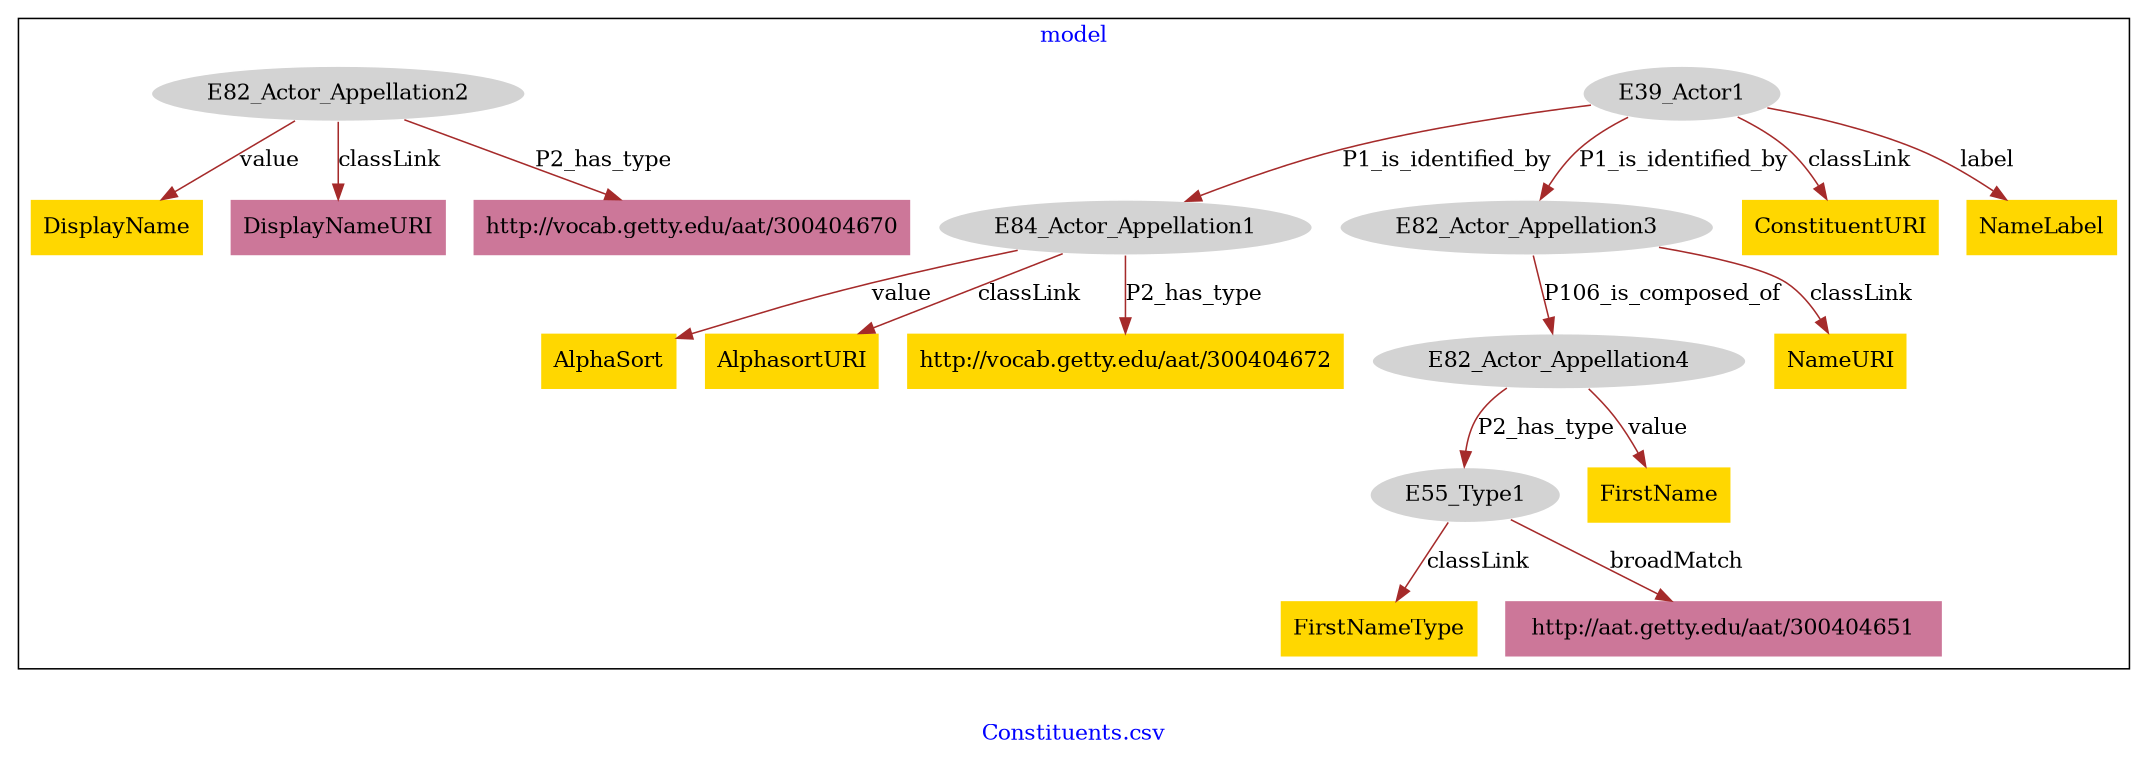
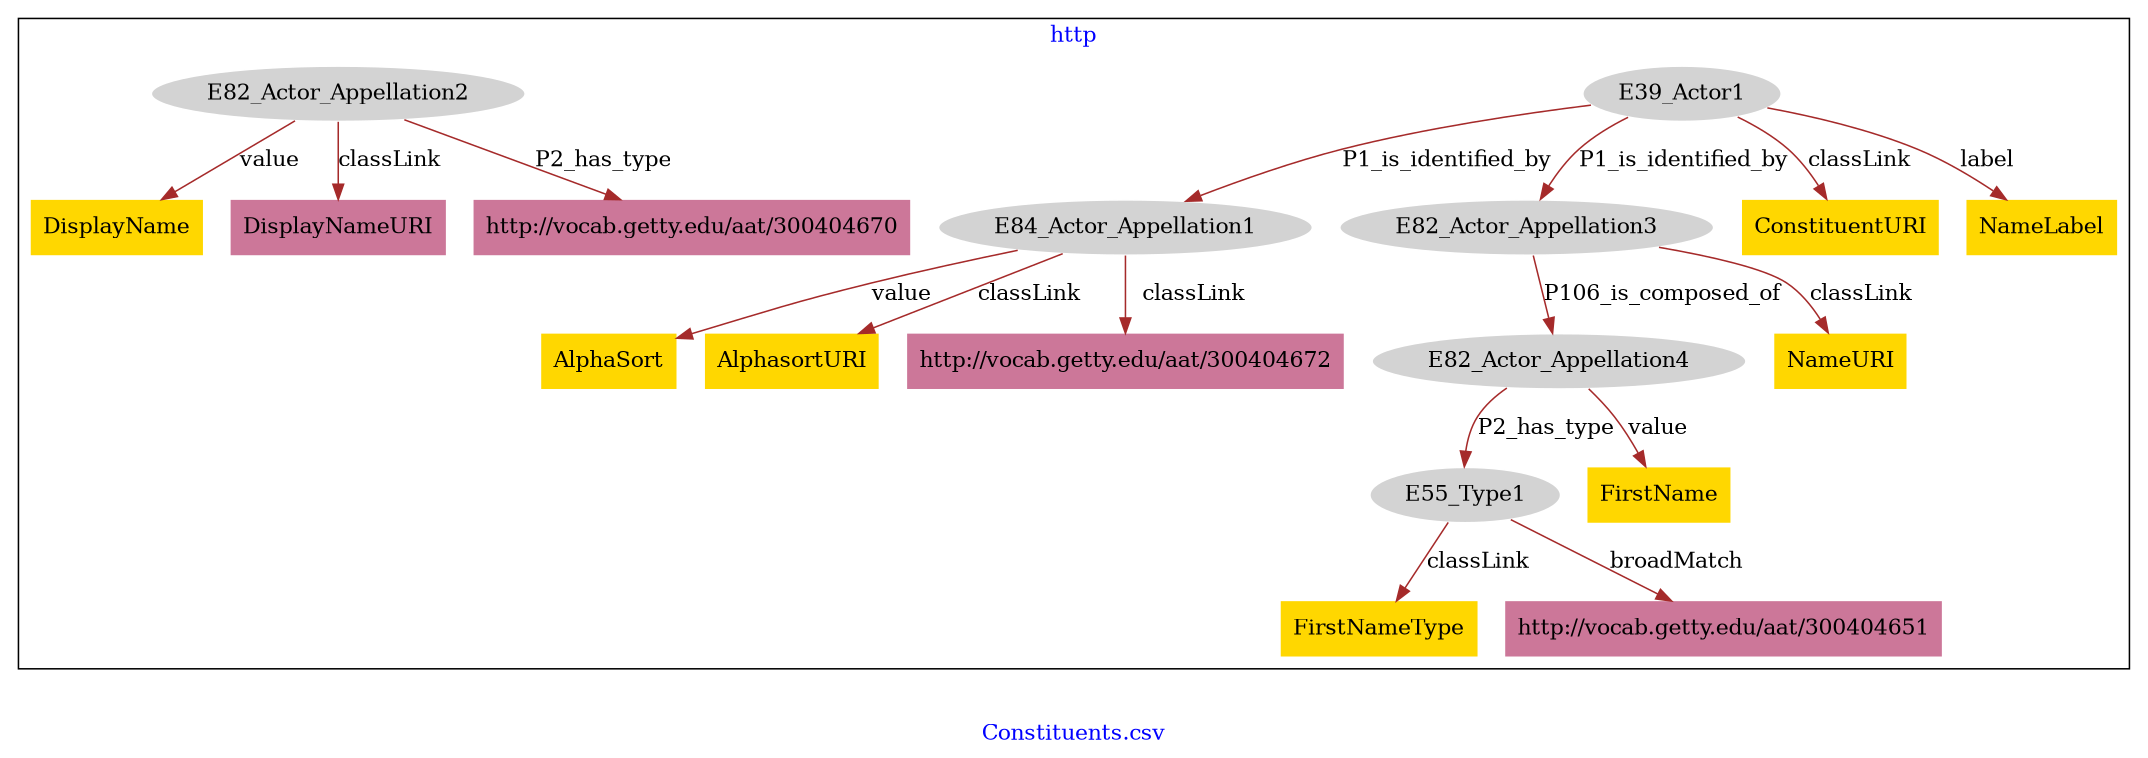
(1074, 36) -> (1074, 36)
(1194, 294) -> (1194, 294)
(1125, 361) -> (1125, 361)
(1724, 629) -> (1724, 629)
